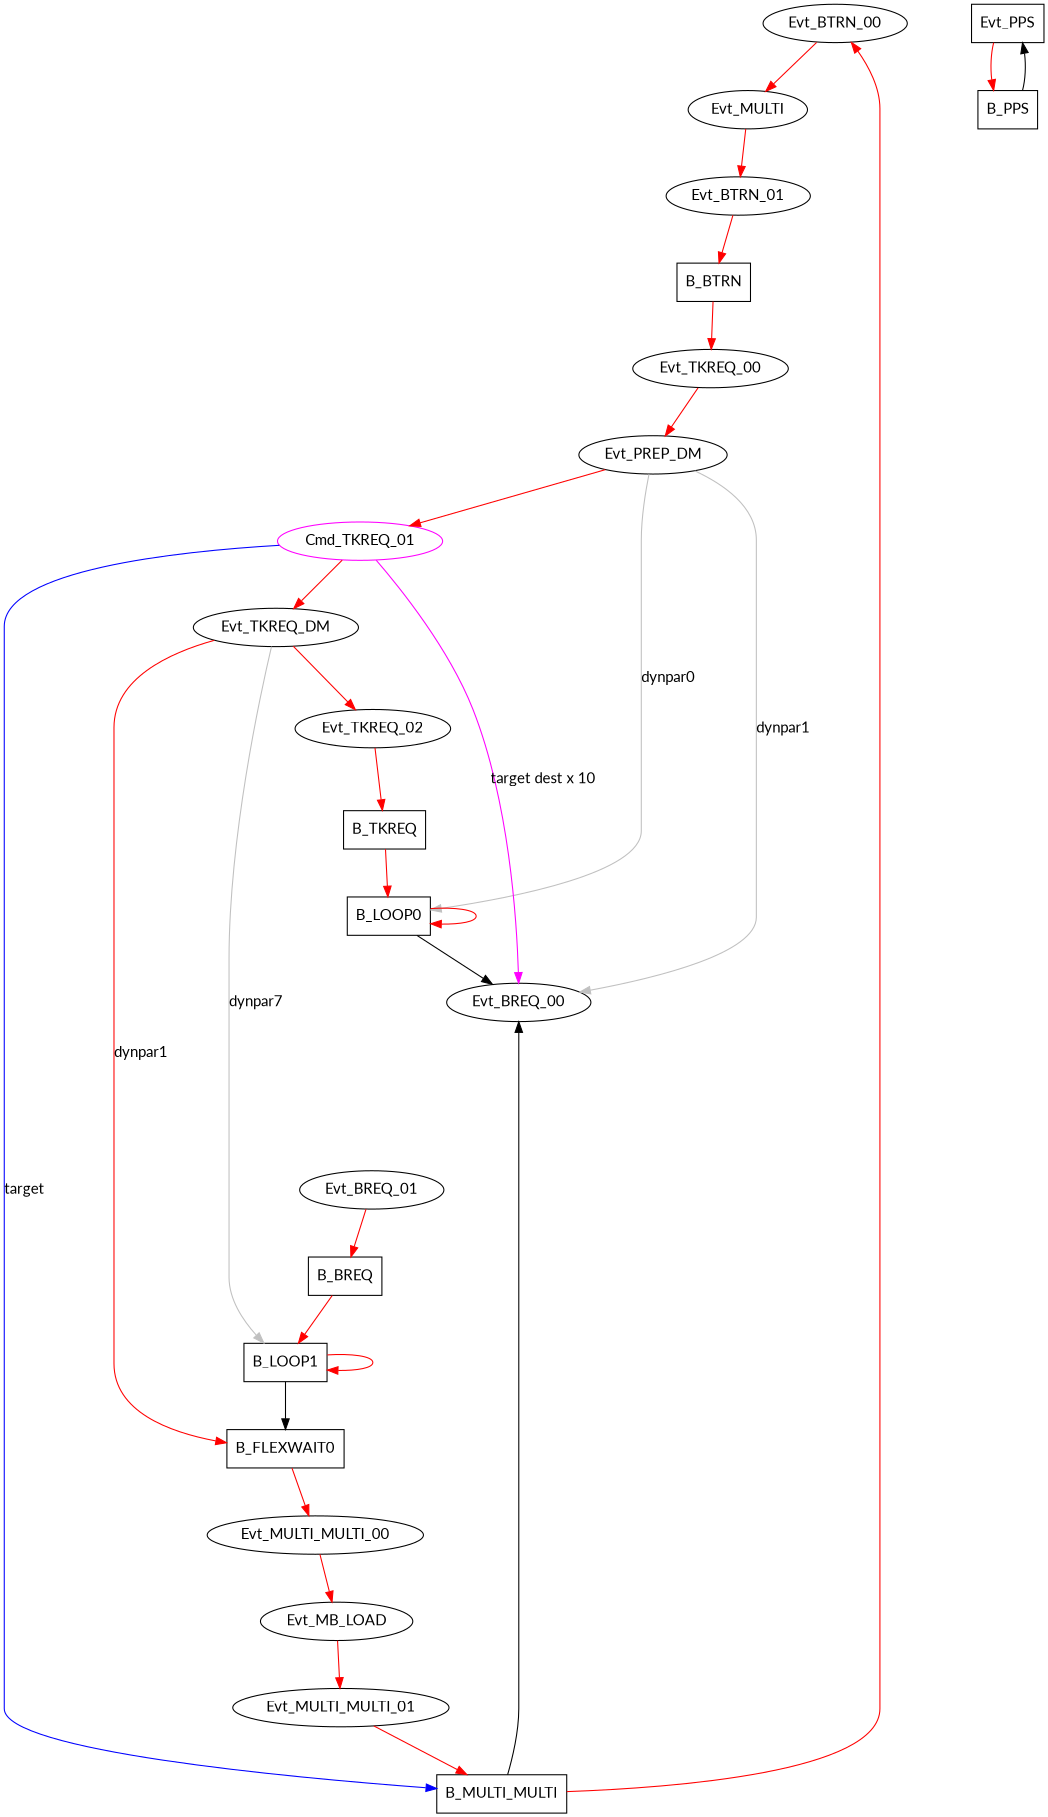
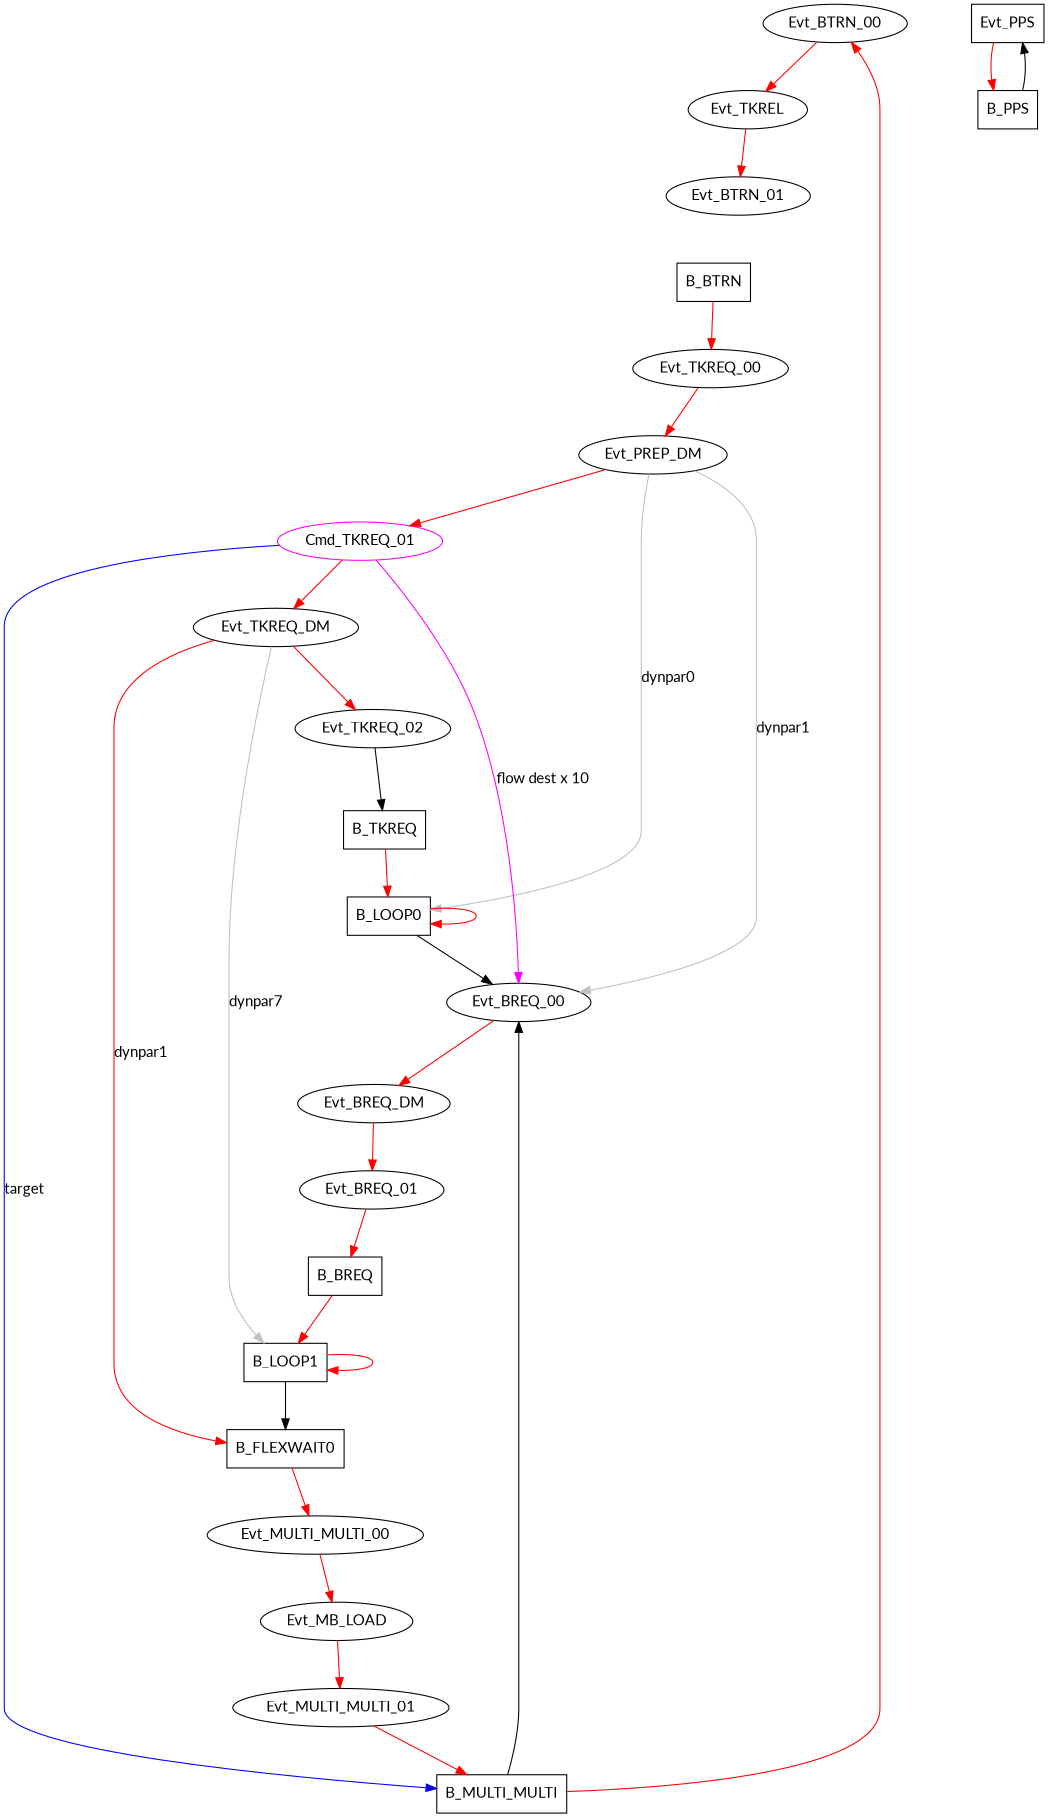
(748, 110) -> (748, 110)
(727, 234) -> none
(378, 774) -> (378, 774)
(543, 779) -> (543, 779)
none -> (374, 1104)
